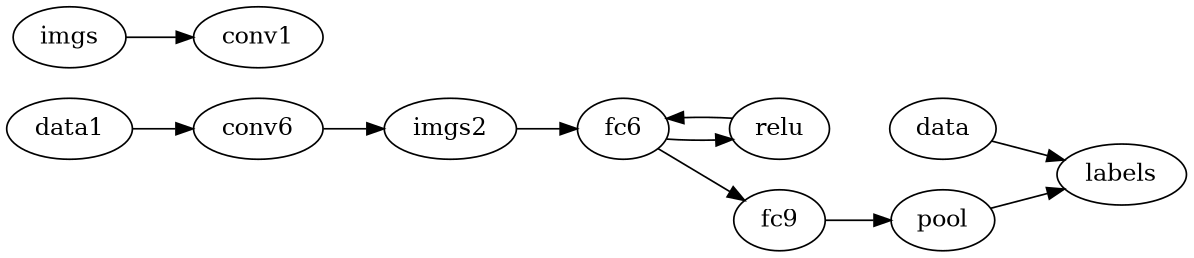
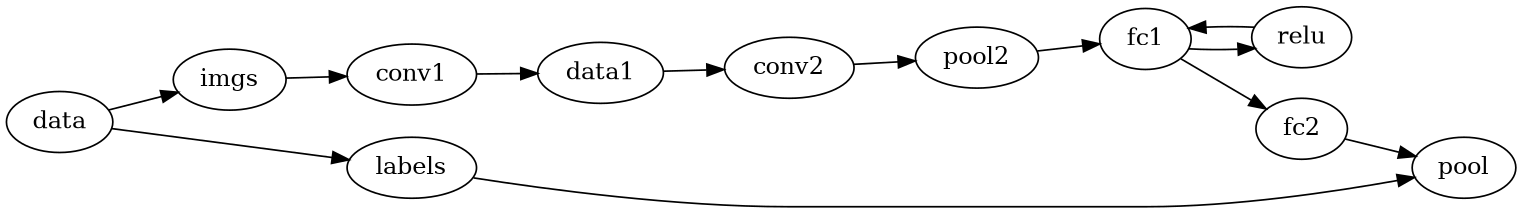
none -> (499, 74)
none -> (135, 103)
(258, 129) -> (789, 68)
(450, 129) -> (977, 58)
(623, 129) -> (1145, 39)
(1019, 201) -> (936, 207)
(779, 220) -> (1302, 129)
